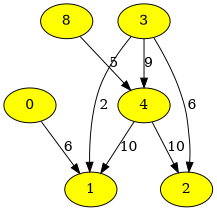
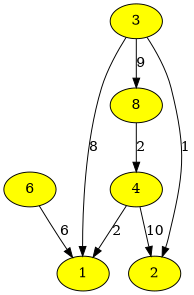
(144, 58) -> (136, 58)
(114, 63) -> (141, 147)
(30, 105) -> (30, 189)
(104, 105) -> (94, 147)
(192, 105) -> (186, 147)
(129, 147) -> (117, 232)
